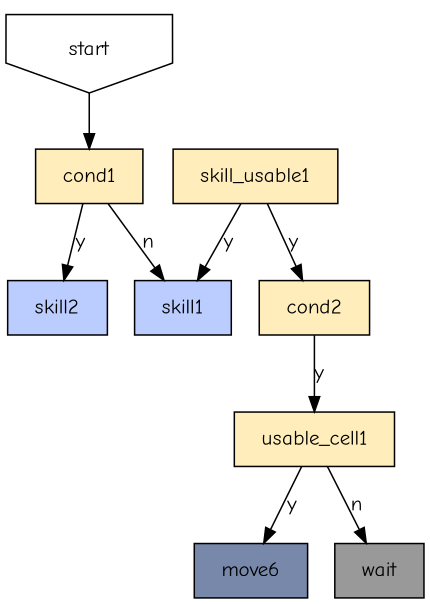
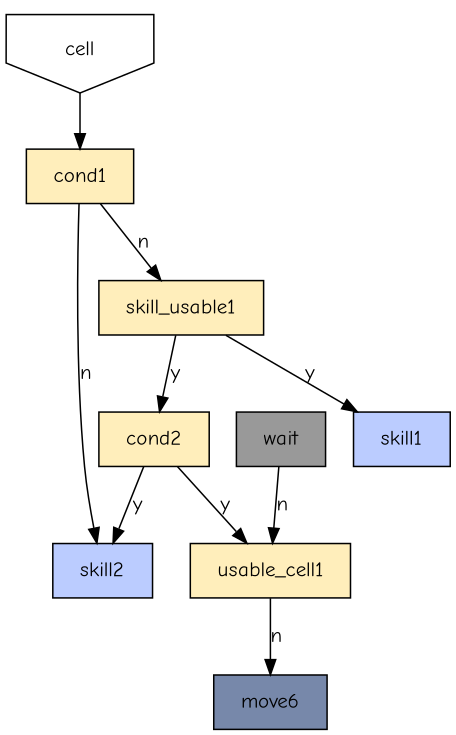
(89, 50) -> (80, 50)
(132, 236) -> (126, 236)
(81, 242) -> (86, 374)
none -> (131, 498)
(343, 498) -> (276, 497)
(292, 505) -> (276, 636)
